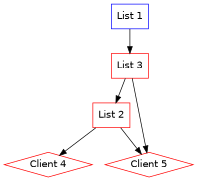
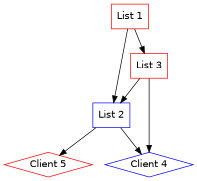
(130, 16) -> (130, 16)
none -> (121, 62)
(139, 112) -> (149, 112)
(111, 115) -> (111, 115)
(48, 165) -> (149, 165)
